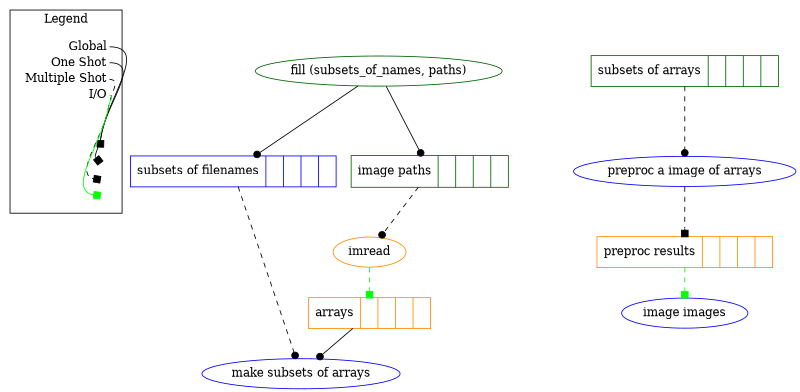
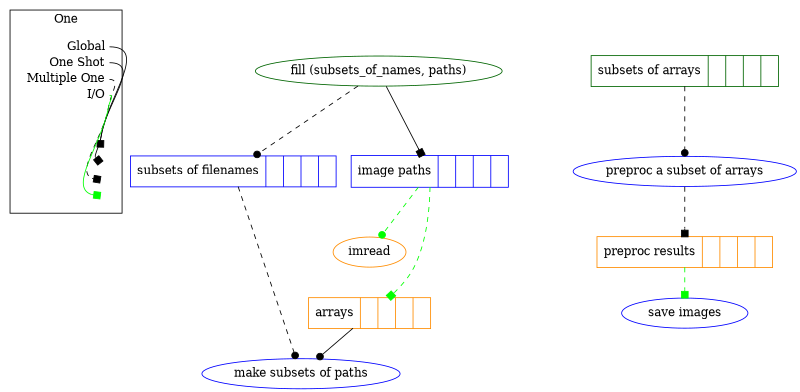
(66, 20) -> (66, 20)
(66, 79) -> (66, 79)
(403, 118) -> (403, 118)
(309, 119) -> (309, 119)
(430, 171) -> (430, 171)
(685, 171) -> (685, 171)
(401, 209) -> (401, 209)
(370, 278) -> (423, 243)
(685, 313) -> (685, 313)
(301, 374) -> (301, 374)
